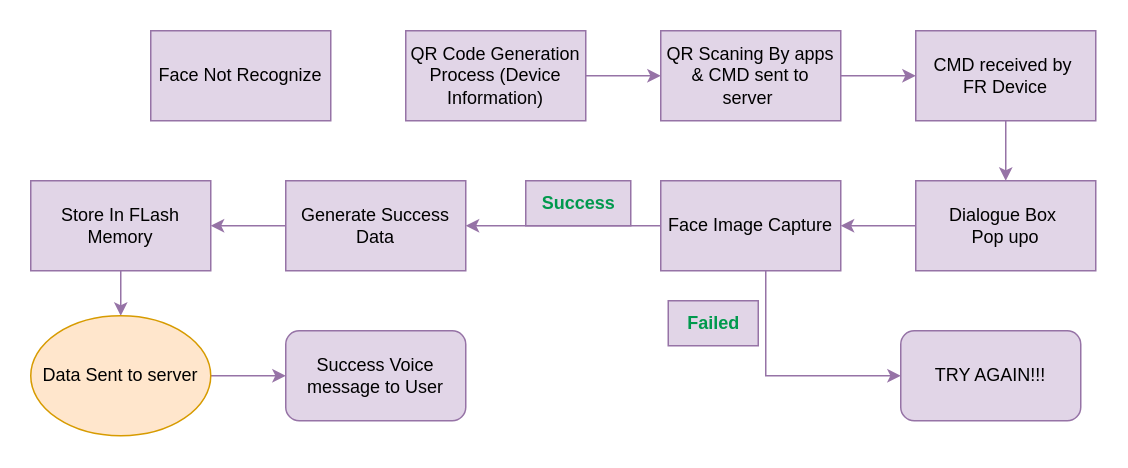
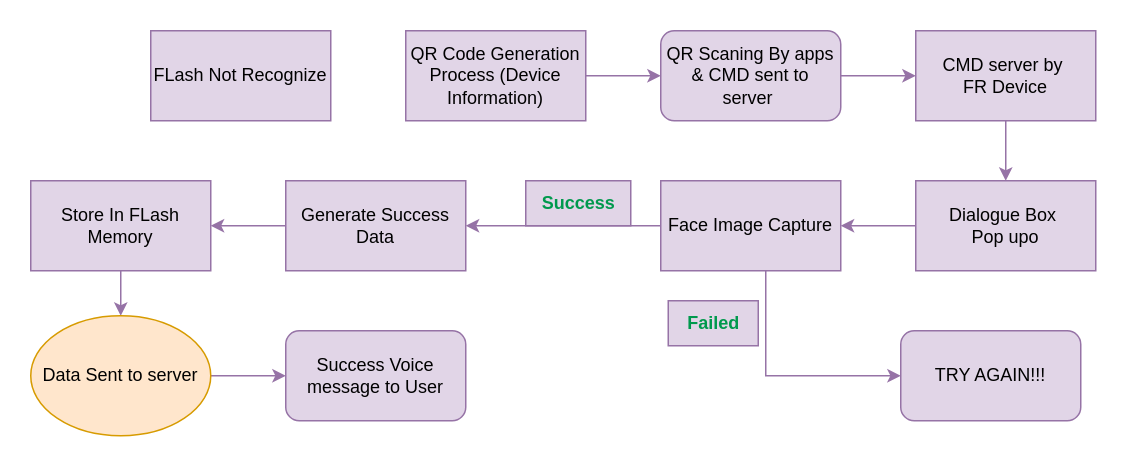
(241, 76) -> (241, 76)
(751, 76) -> (751, 76)
(1006, 76) -> (1006, 76)
